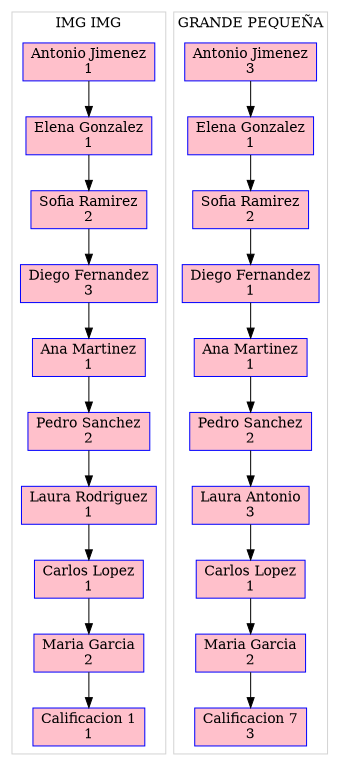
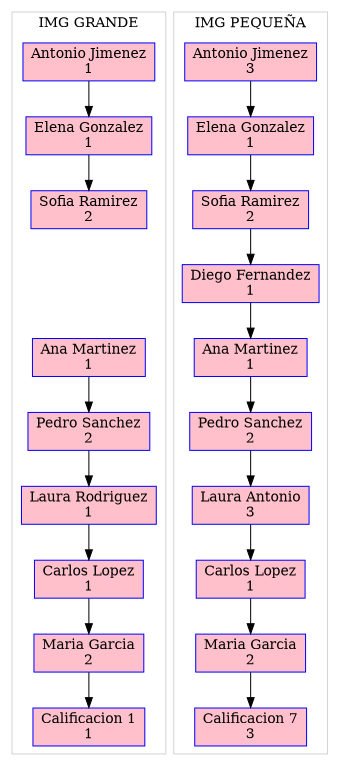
(89, 23) -> (89, 23)
(251, 23) -> (251, 23)
(89, 284) -> none
